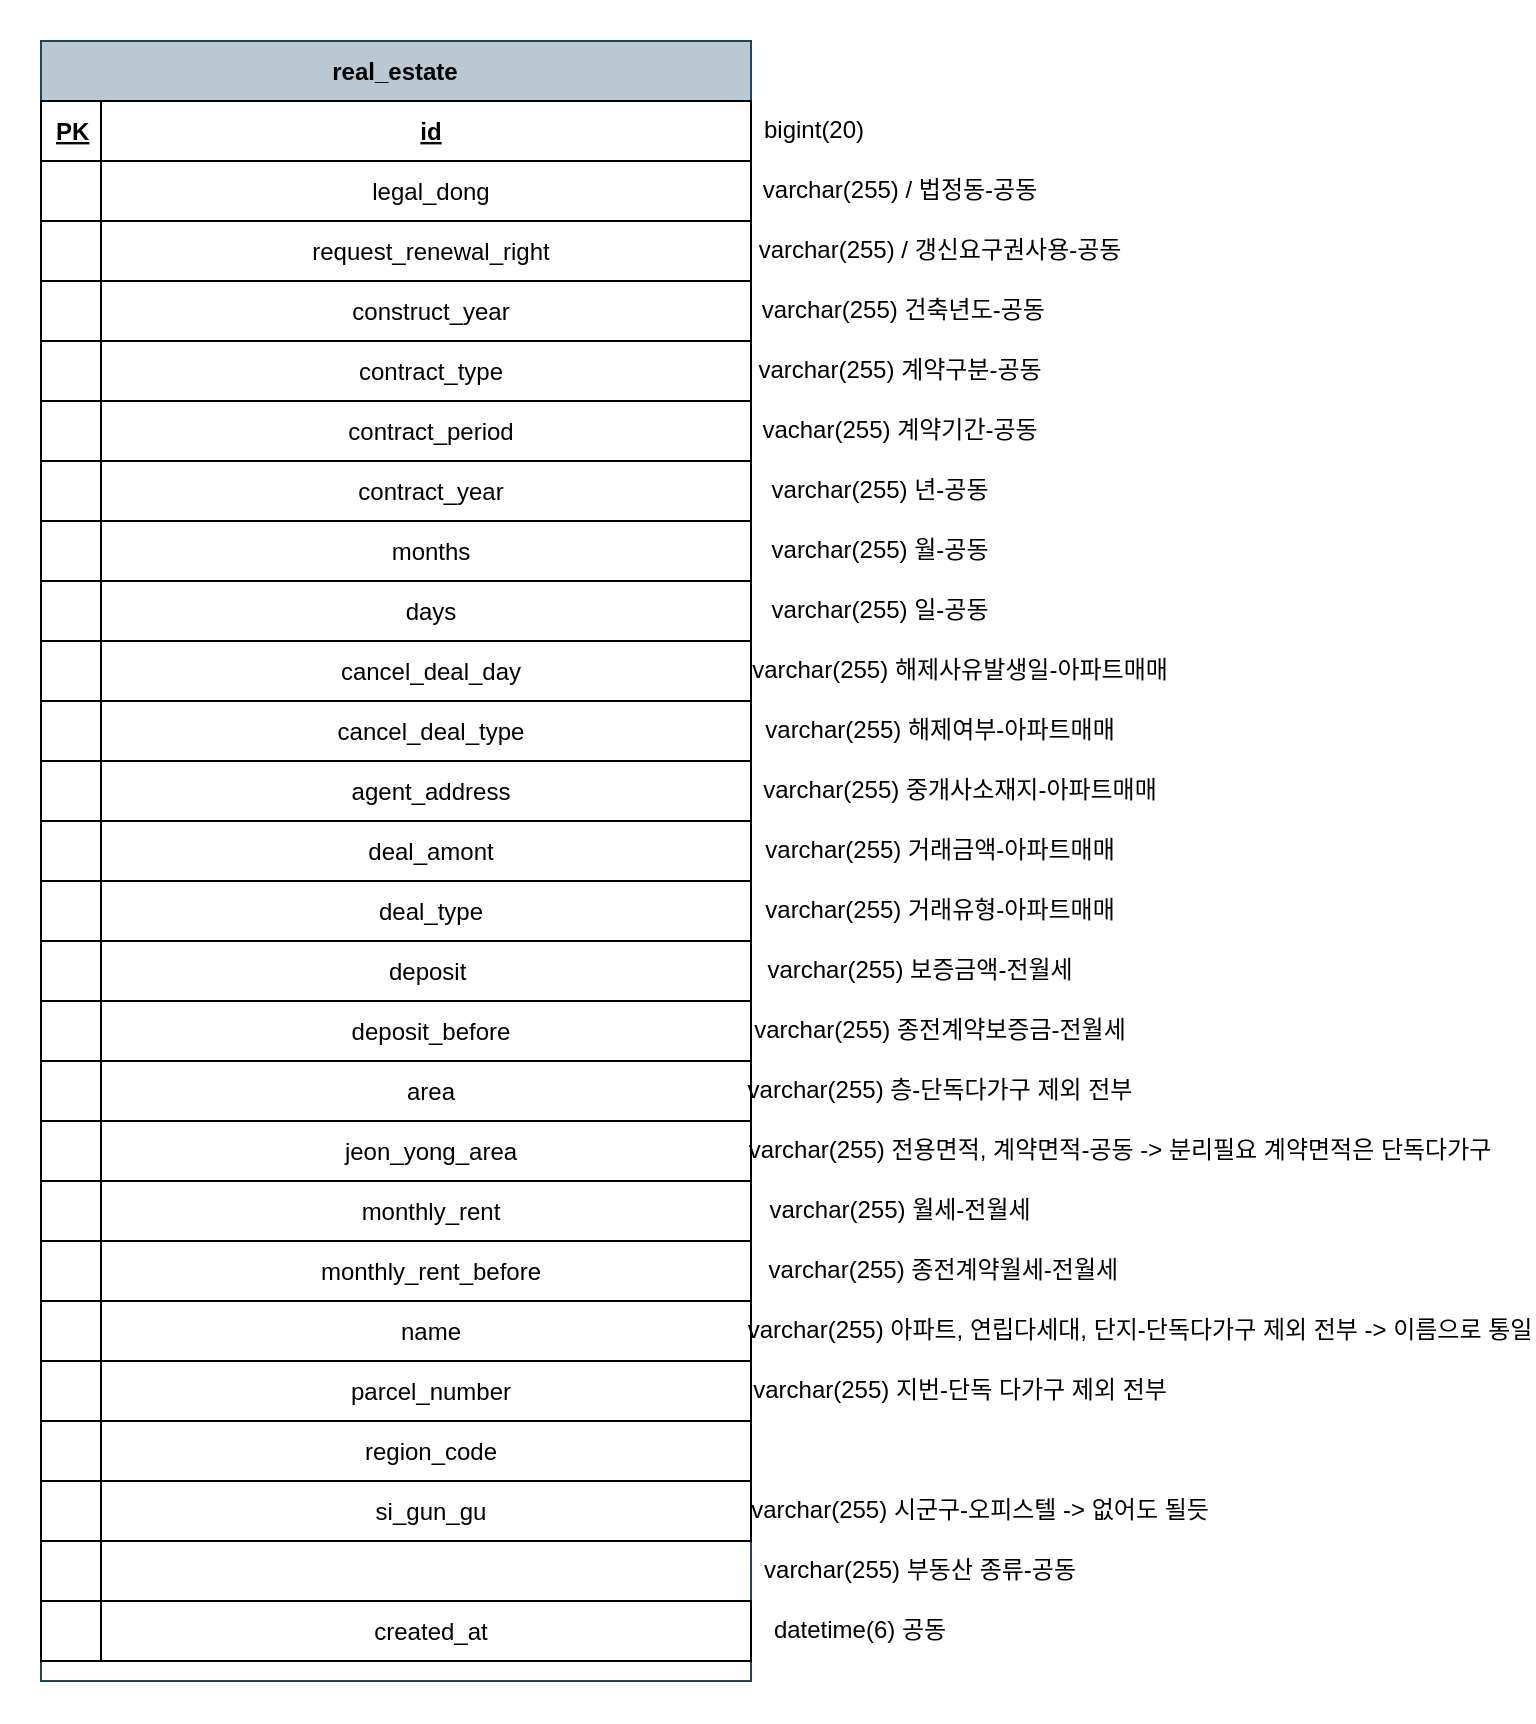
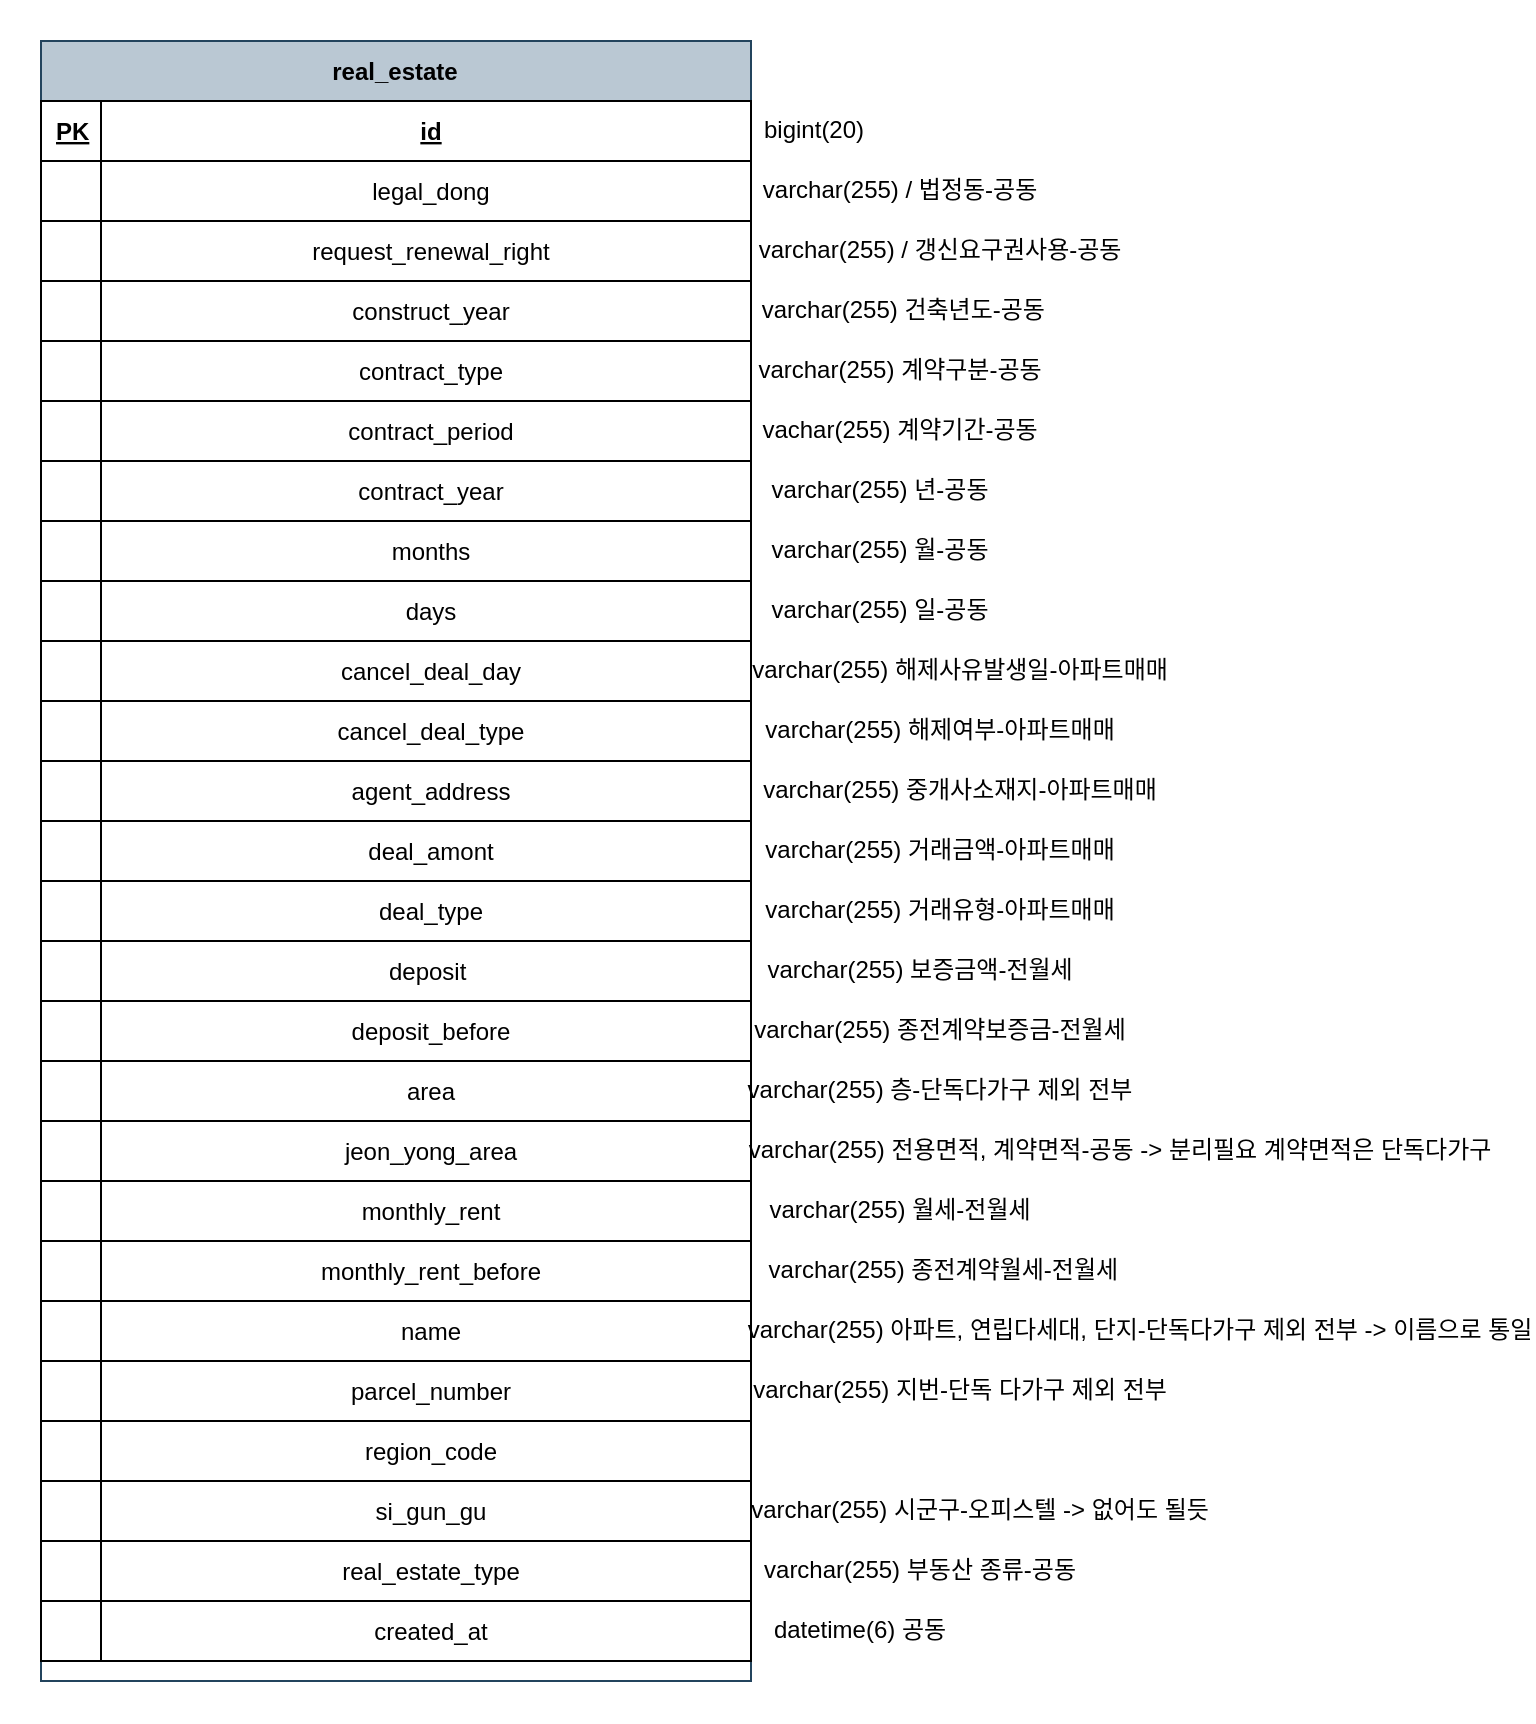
none -> (426, 1571)
